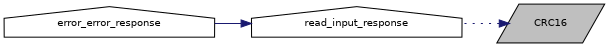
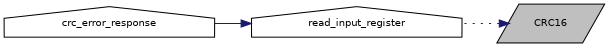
(109, 24) -> (109, 24)
(357, 24) -> (357, 24)
